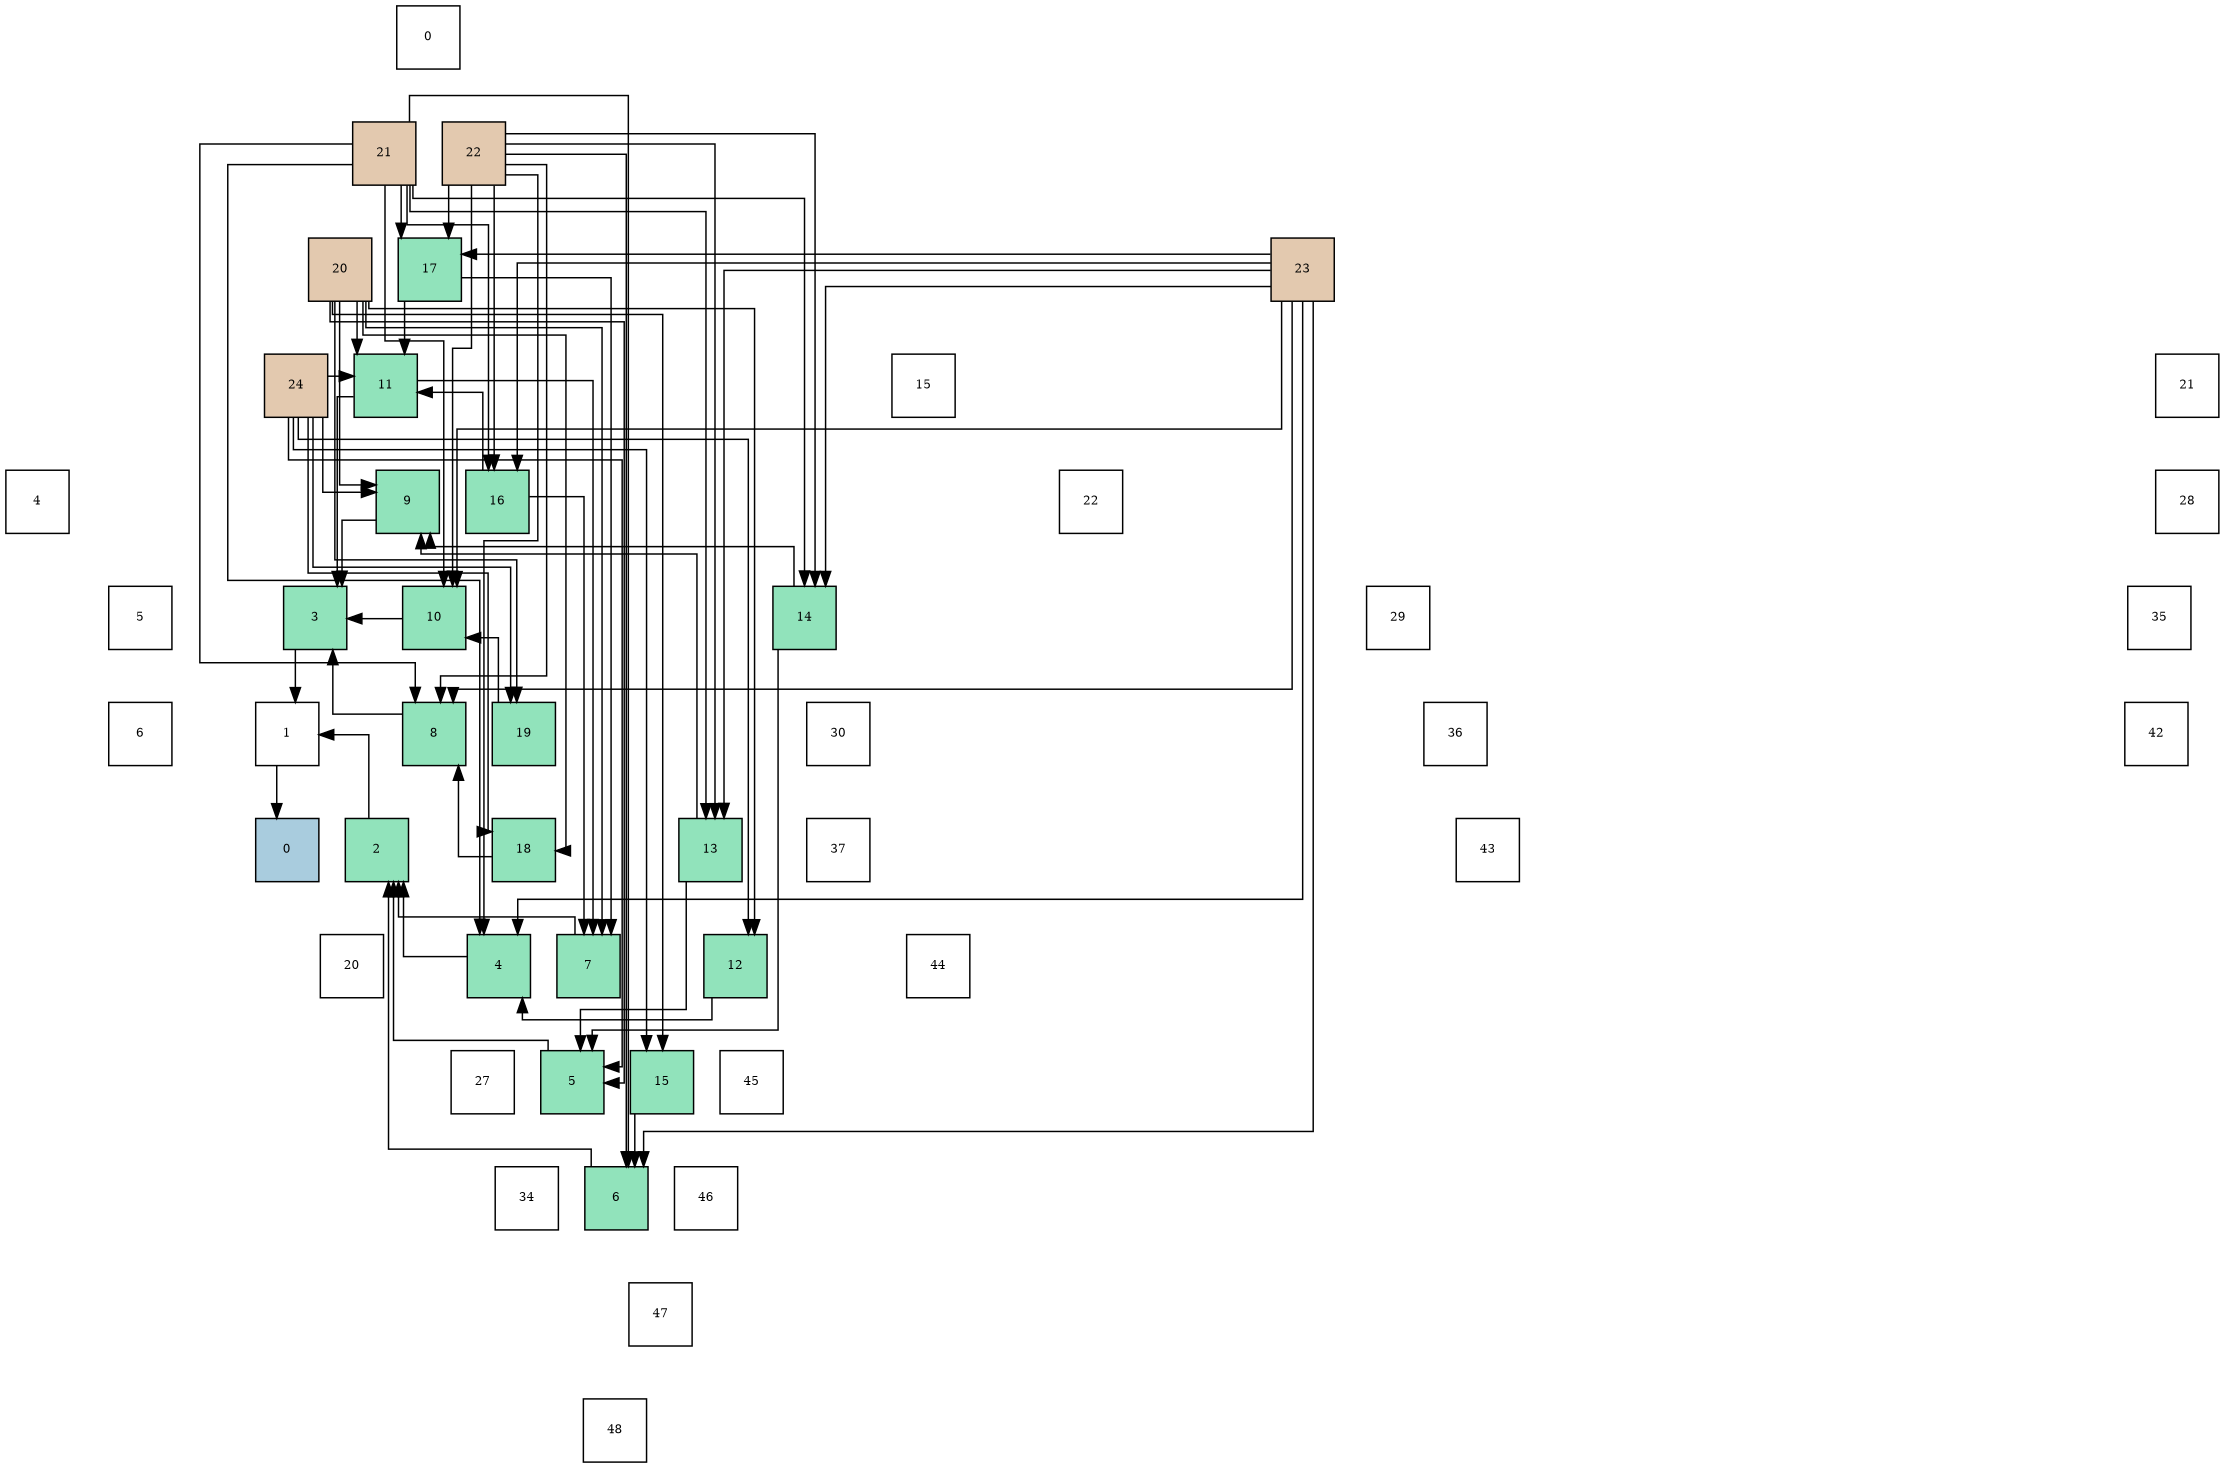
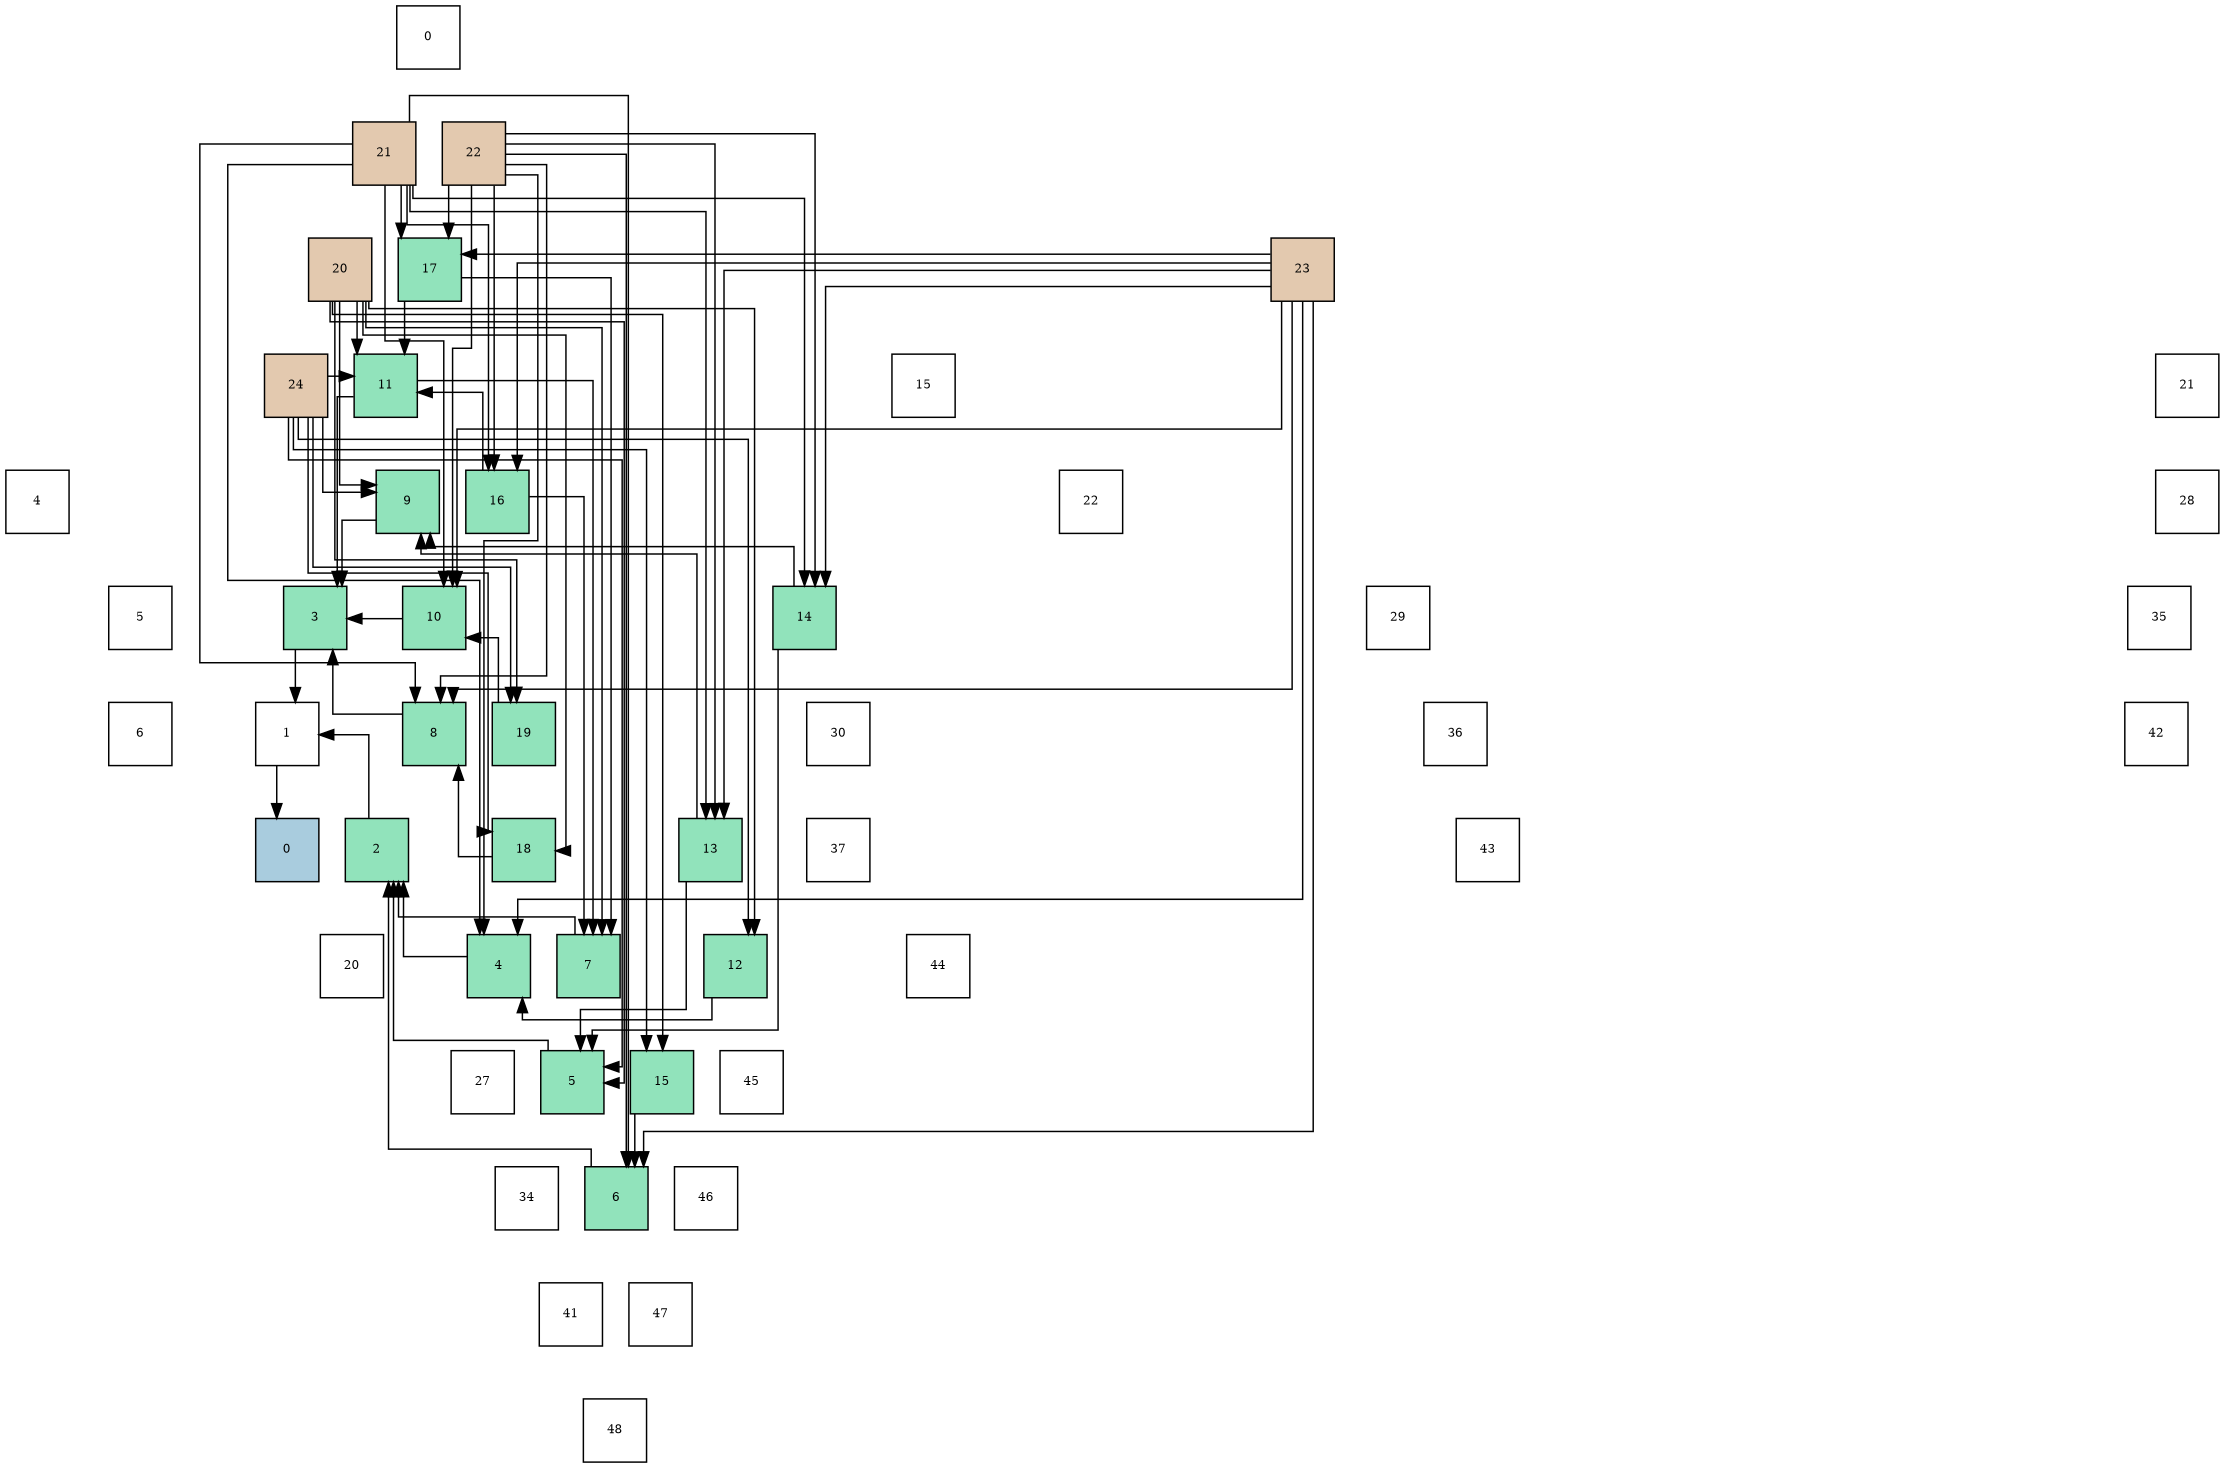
none -> (571, 1314)
